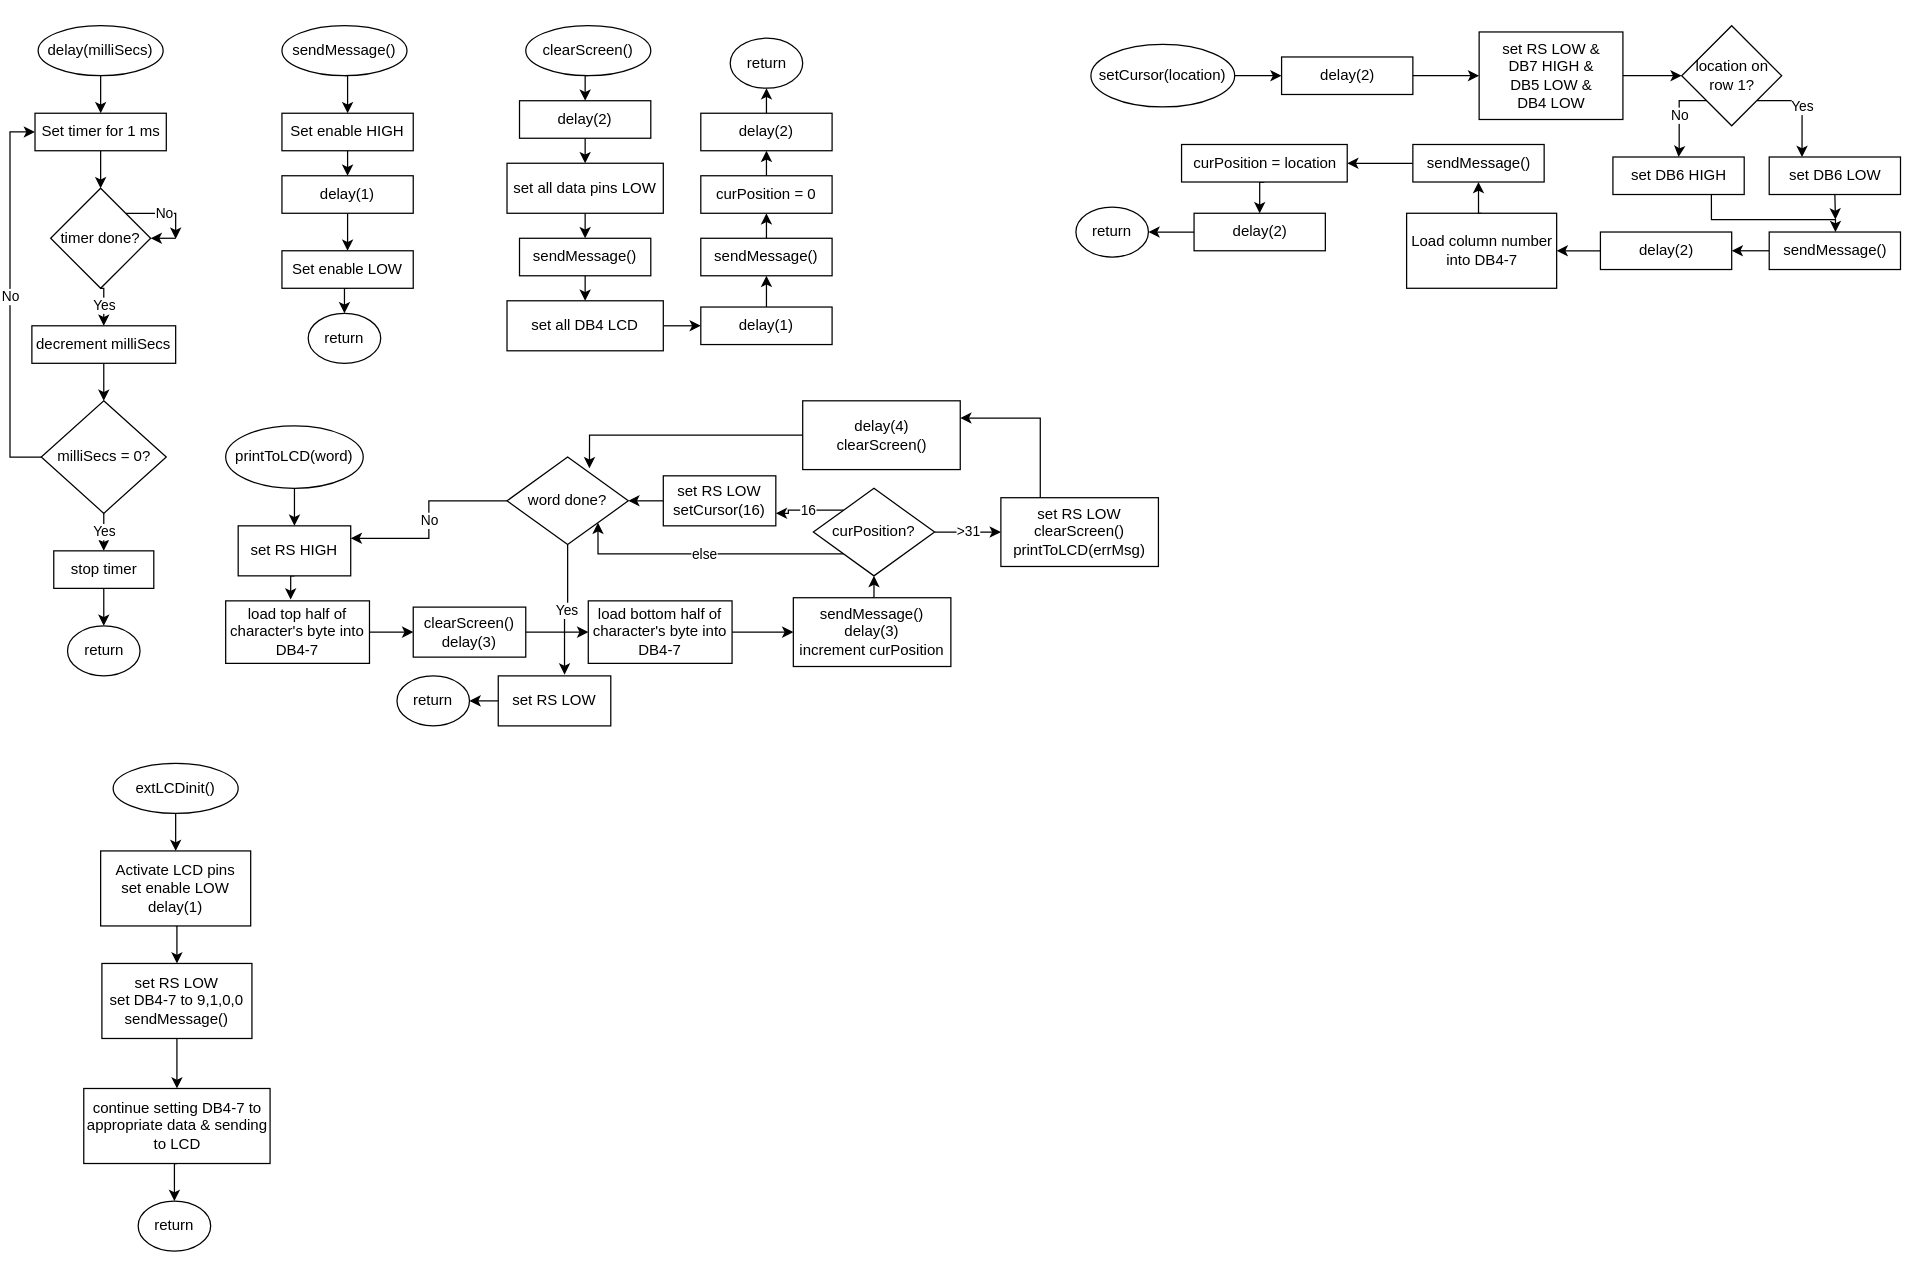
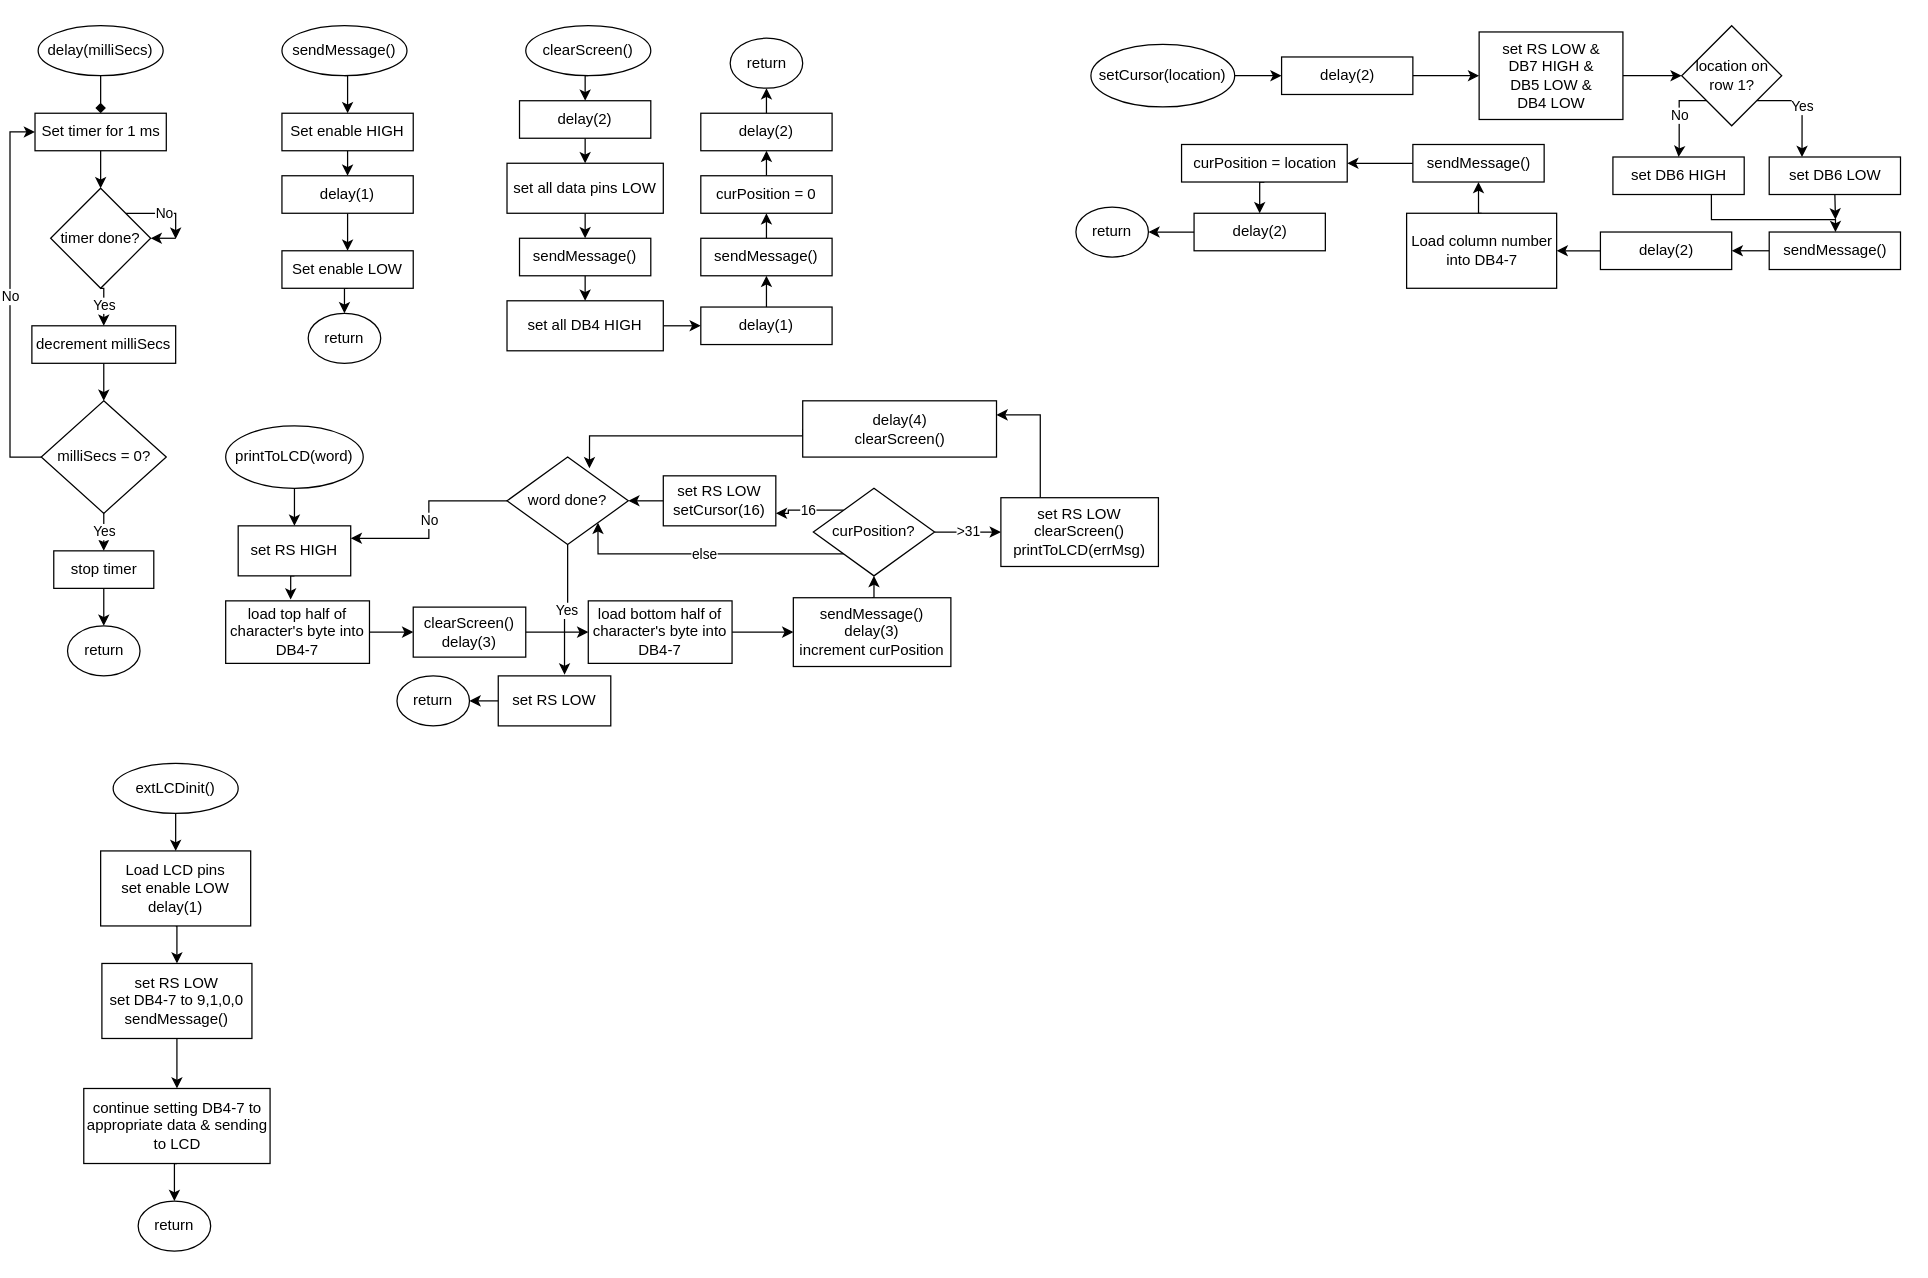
(101, 103) -> (101, 102)
(585, 326) -> (585, 326)
(881, 435) -> (899, 429)
(176, 888) -> (176, 888)
